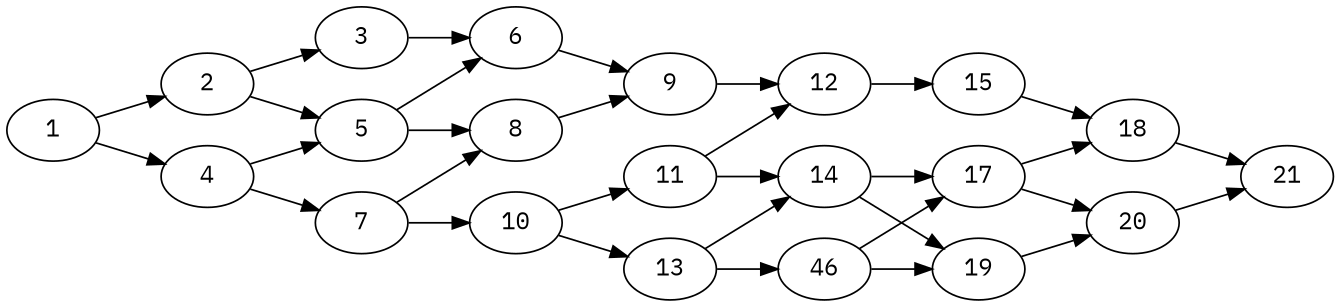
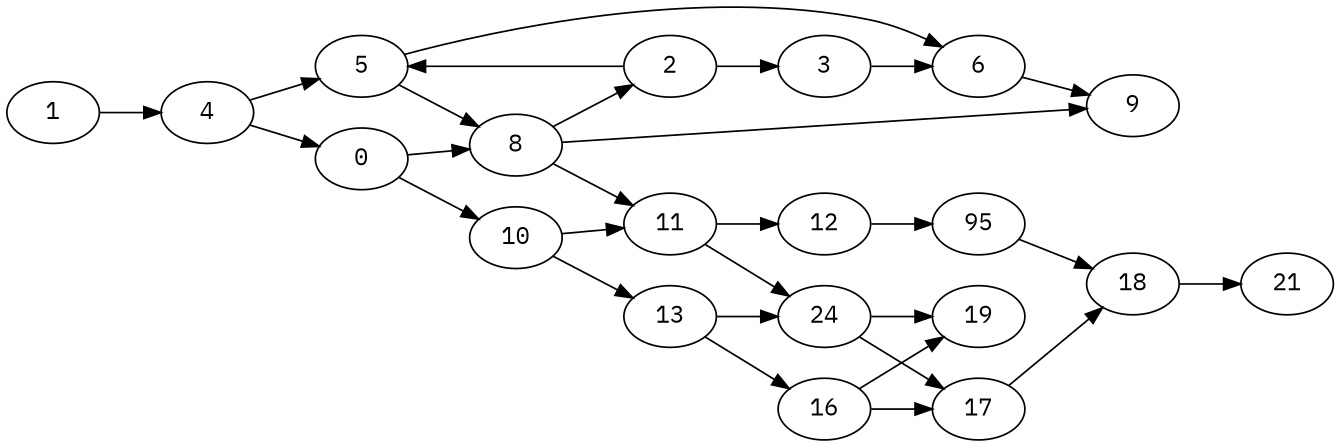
(739, 84) -> none
(979, 84) -> (979, 224)
(122, 110) -> (585, 110)
(824, 177) -> (824, 317)
none -> (585, 181)
(362, 223) -> (362, 159)
(1133, 223) -> none
(824, 269) -> (824, 409)
